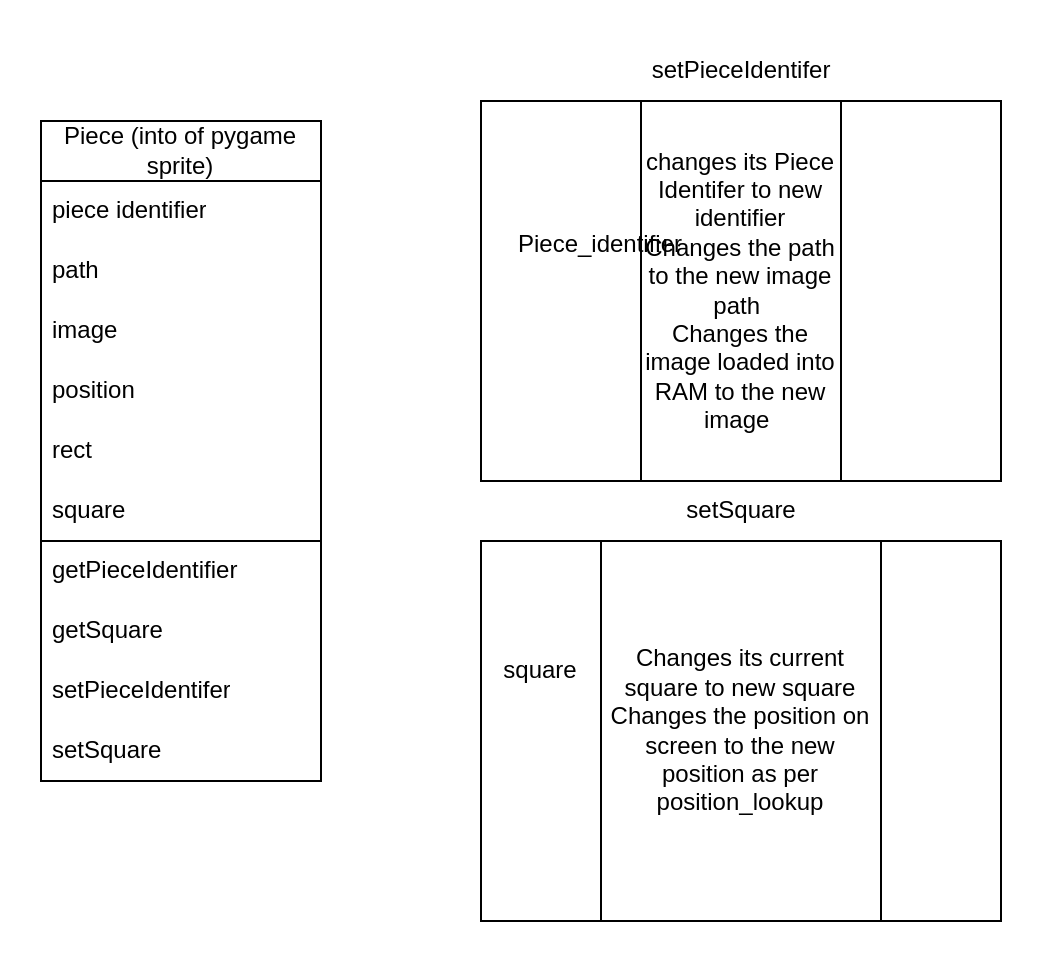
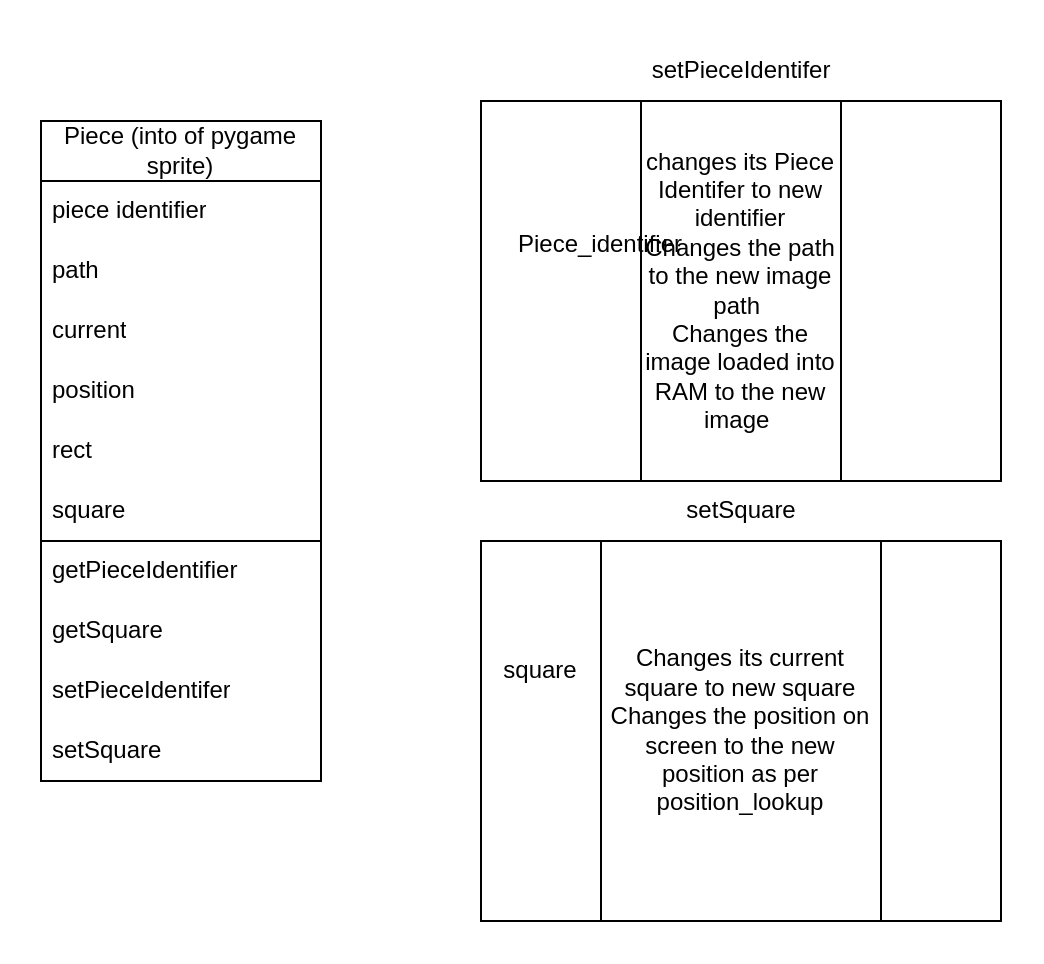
(83, 331) -> (100, 331)
